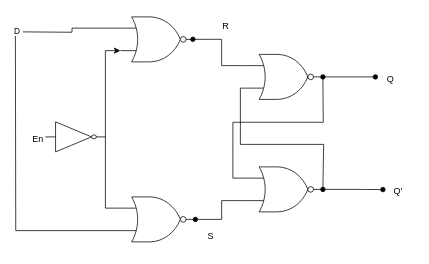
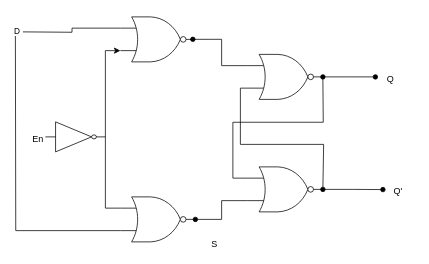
(225, 27) -> none
(210, 237) -> (214, 244)
